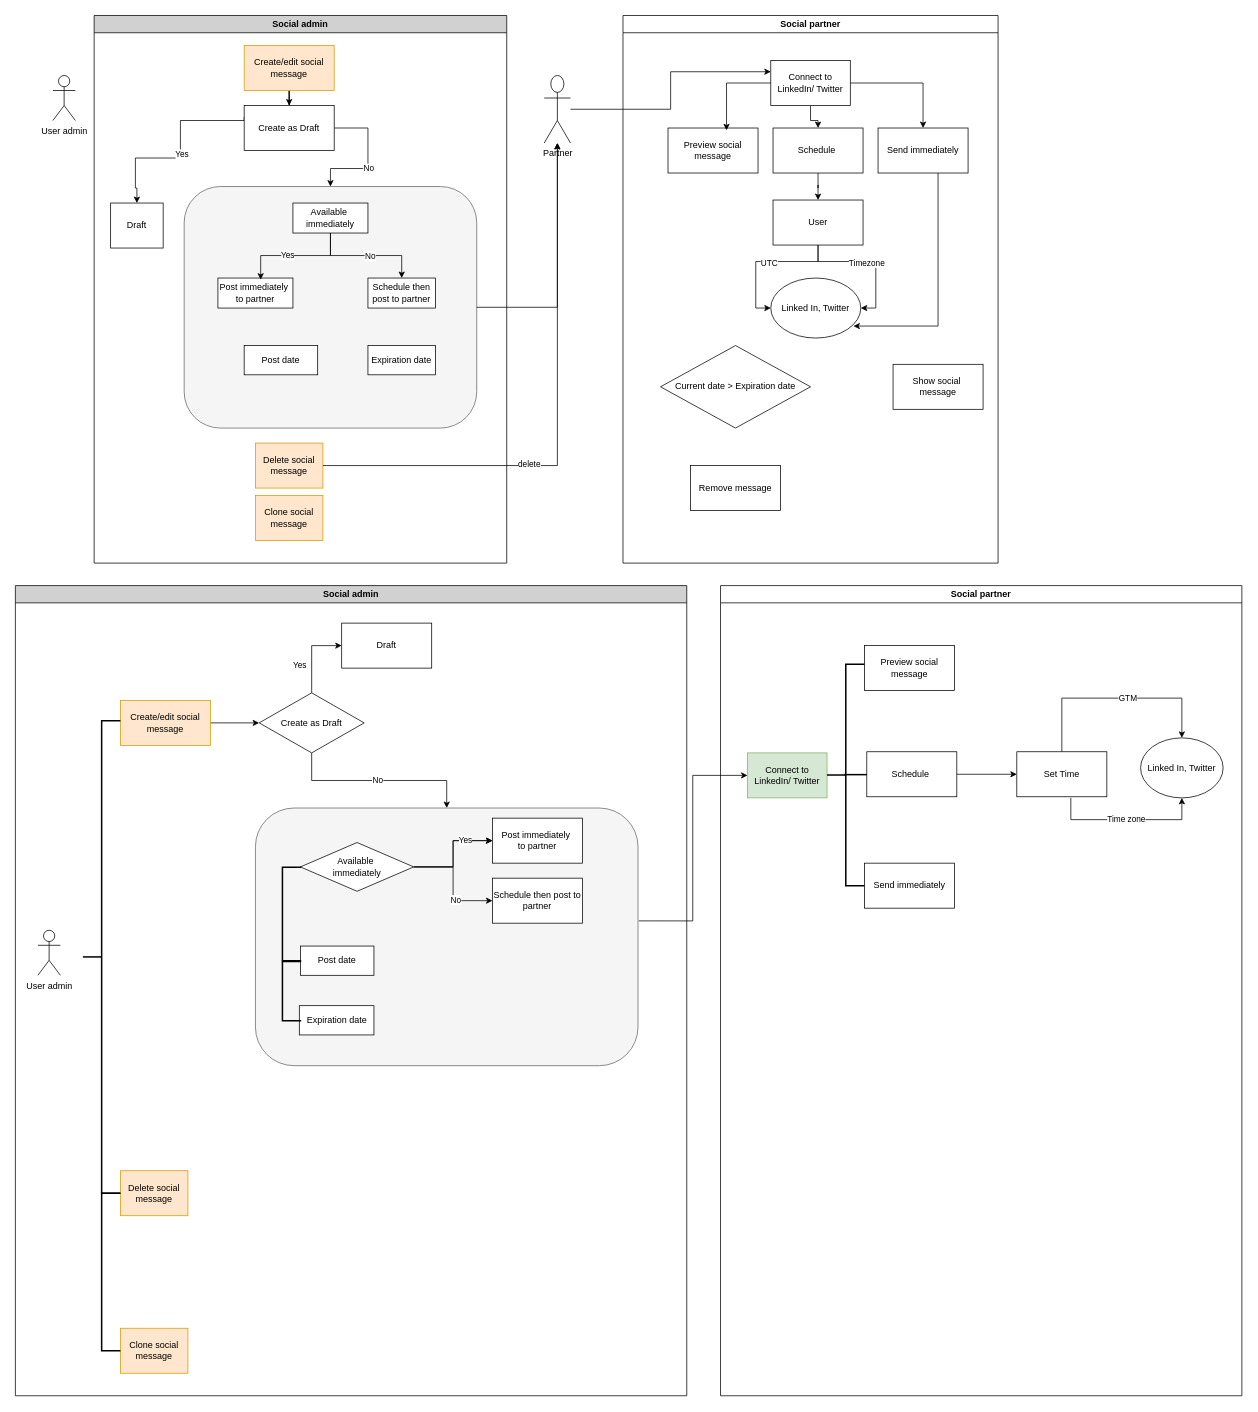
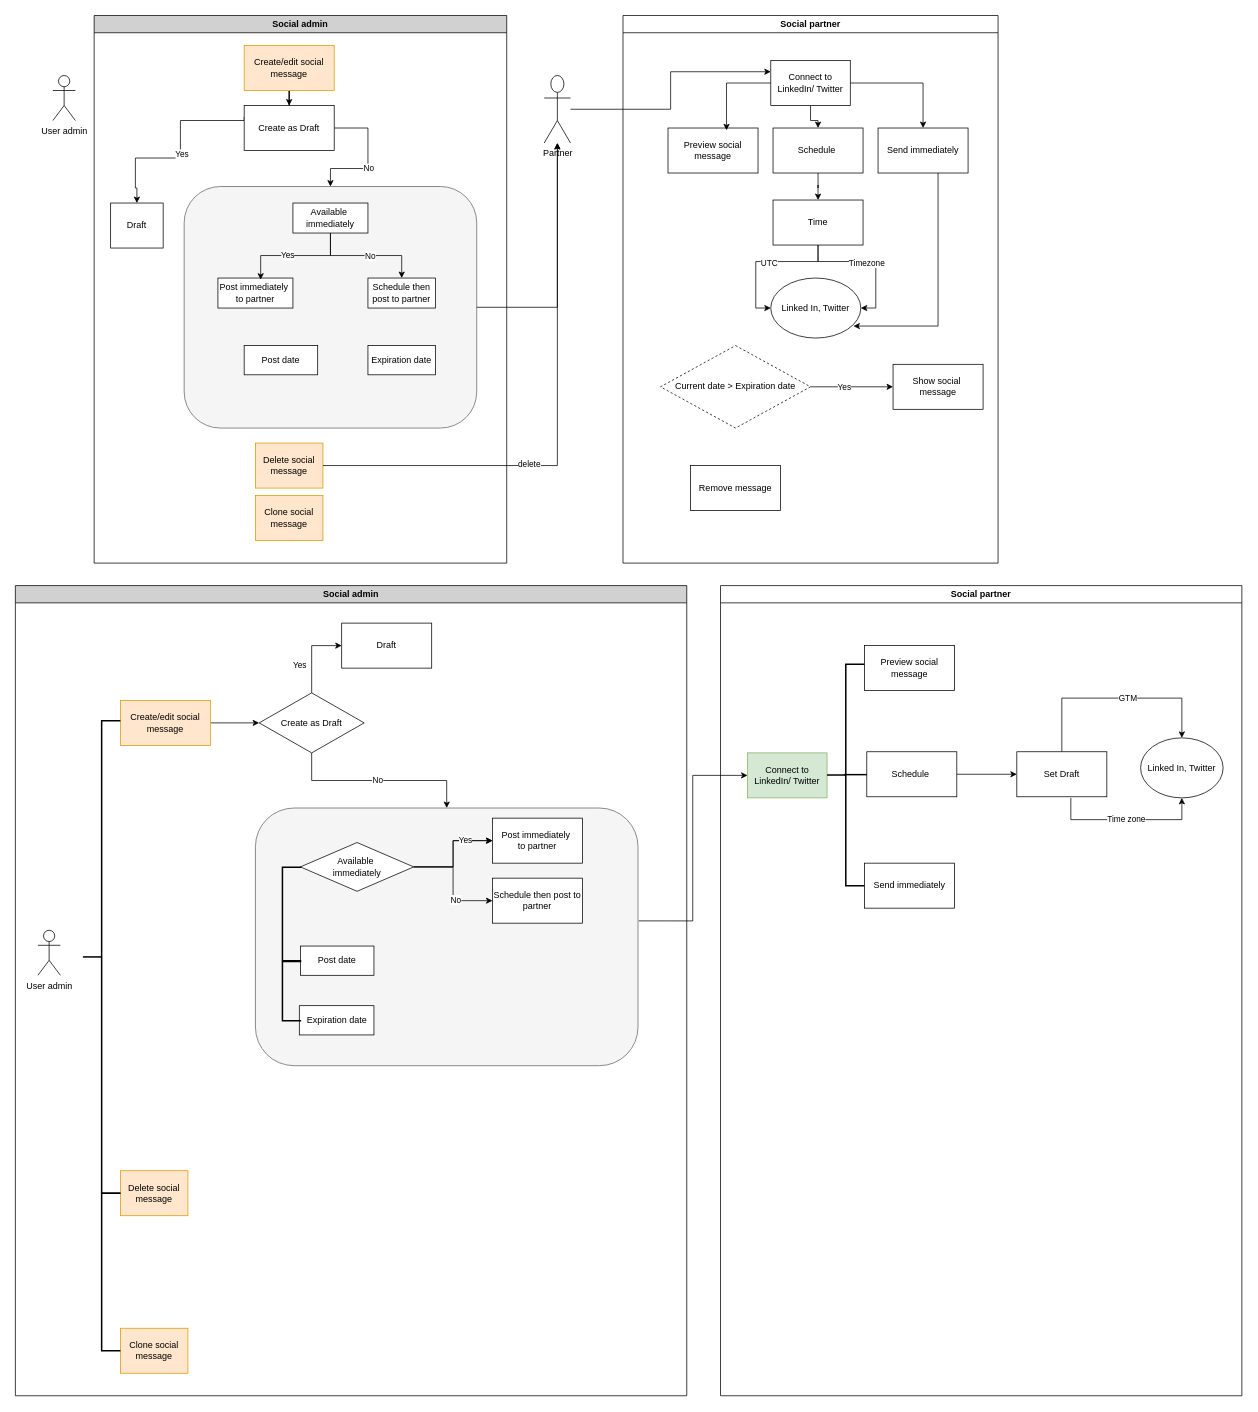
(818, 222) -> (818, 222)
(735, 387) -> (735, 387)
none -> (849, 387)
(1062, 774) -> (1062, 774)
